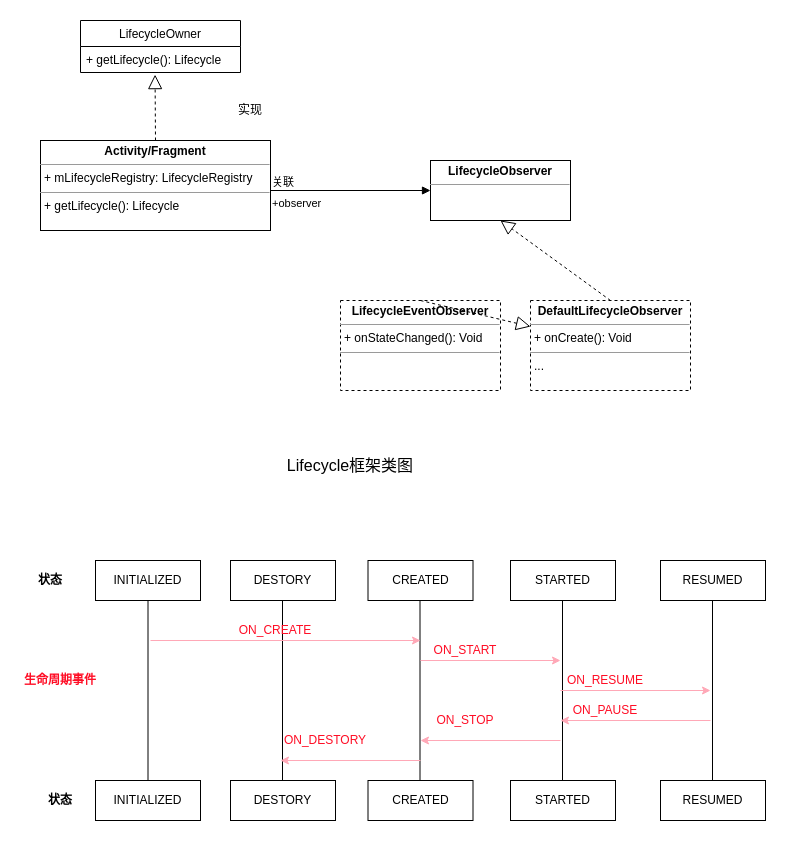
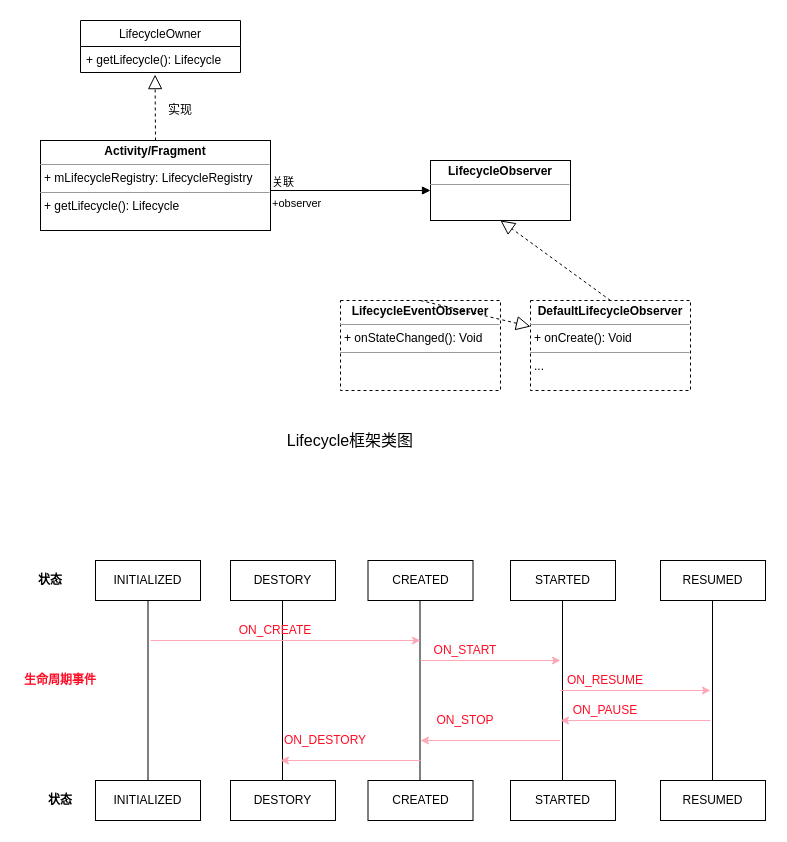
(251, 111) -> (181, 111)
(351, 466) -> (351, 441)
